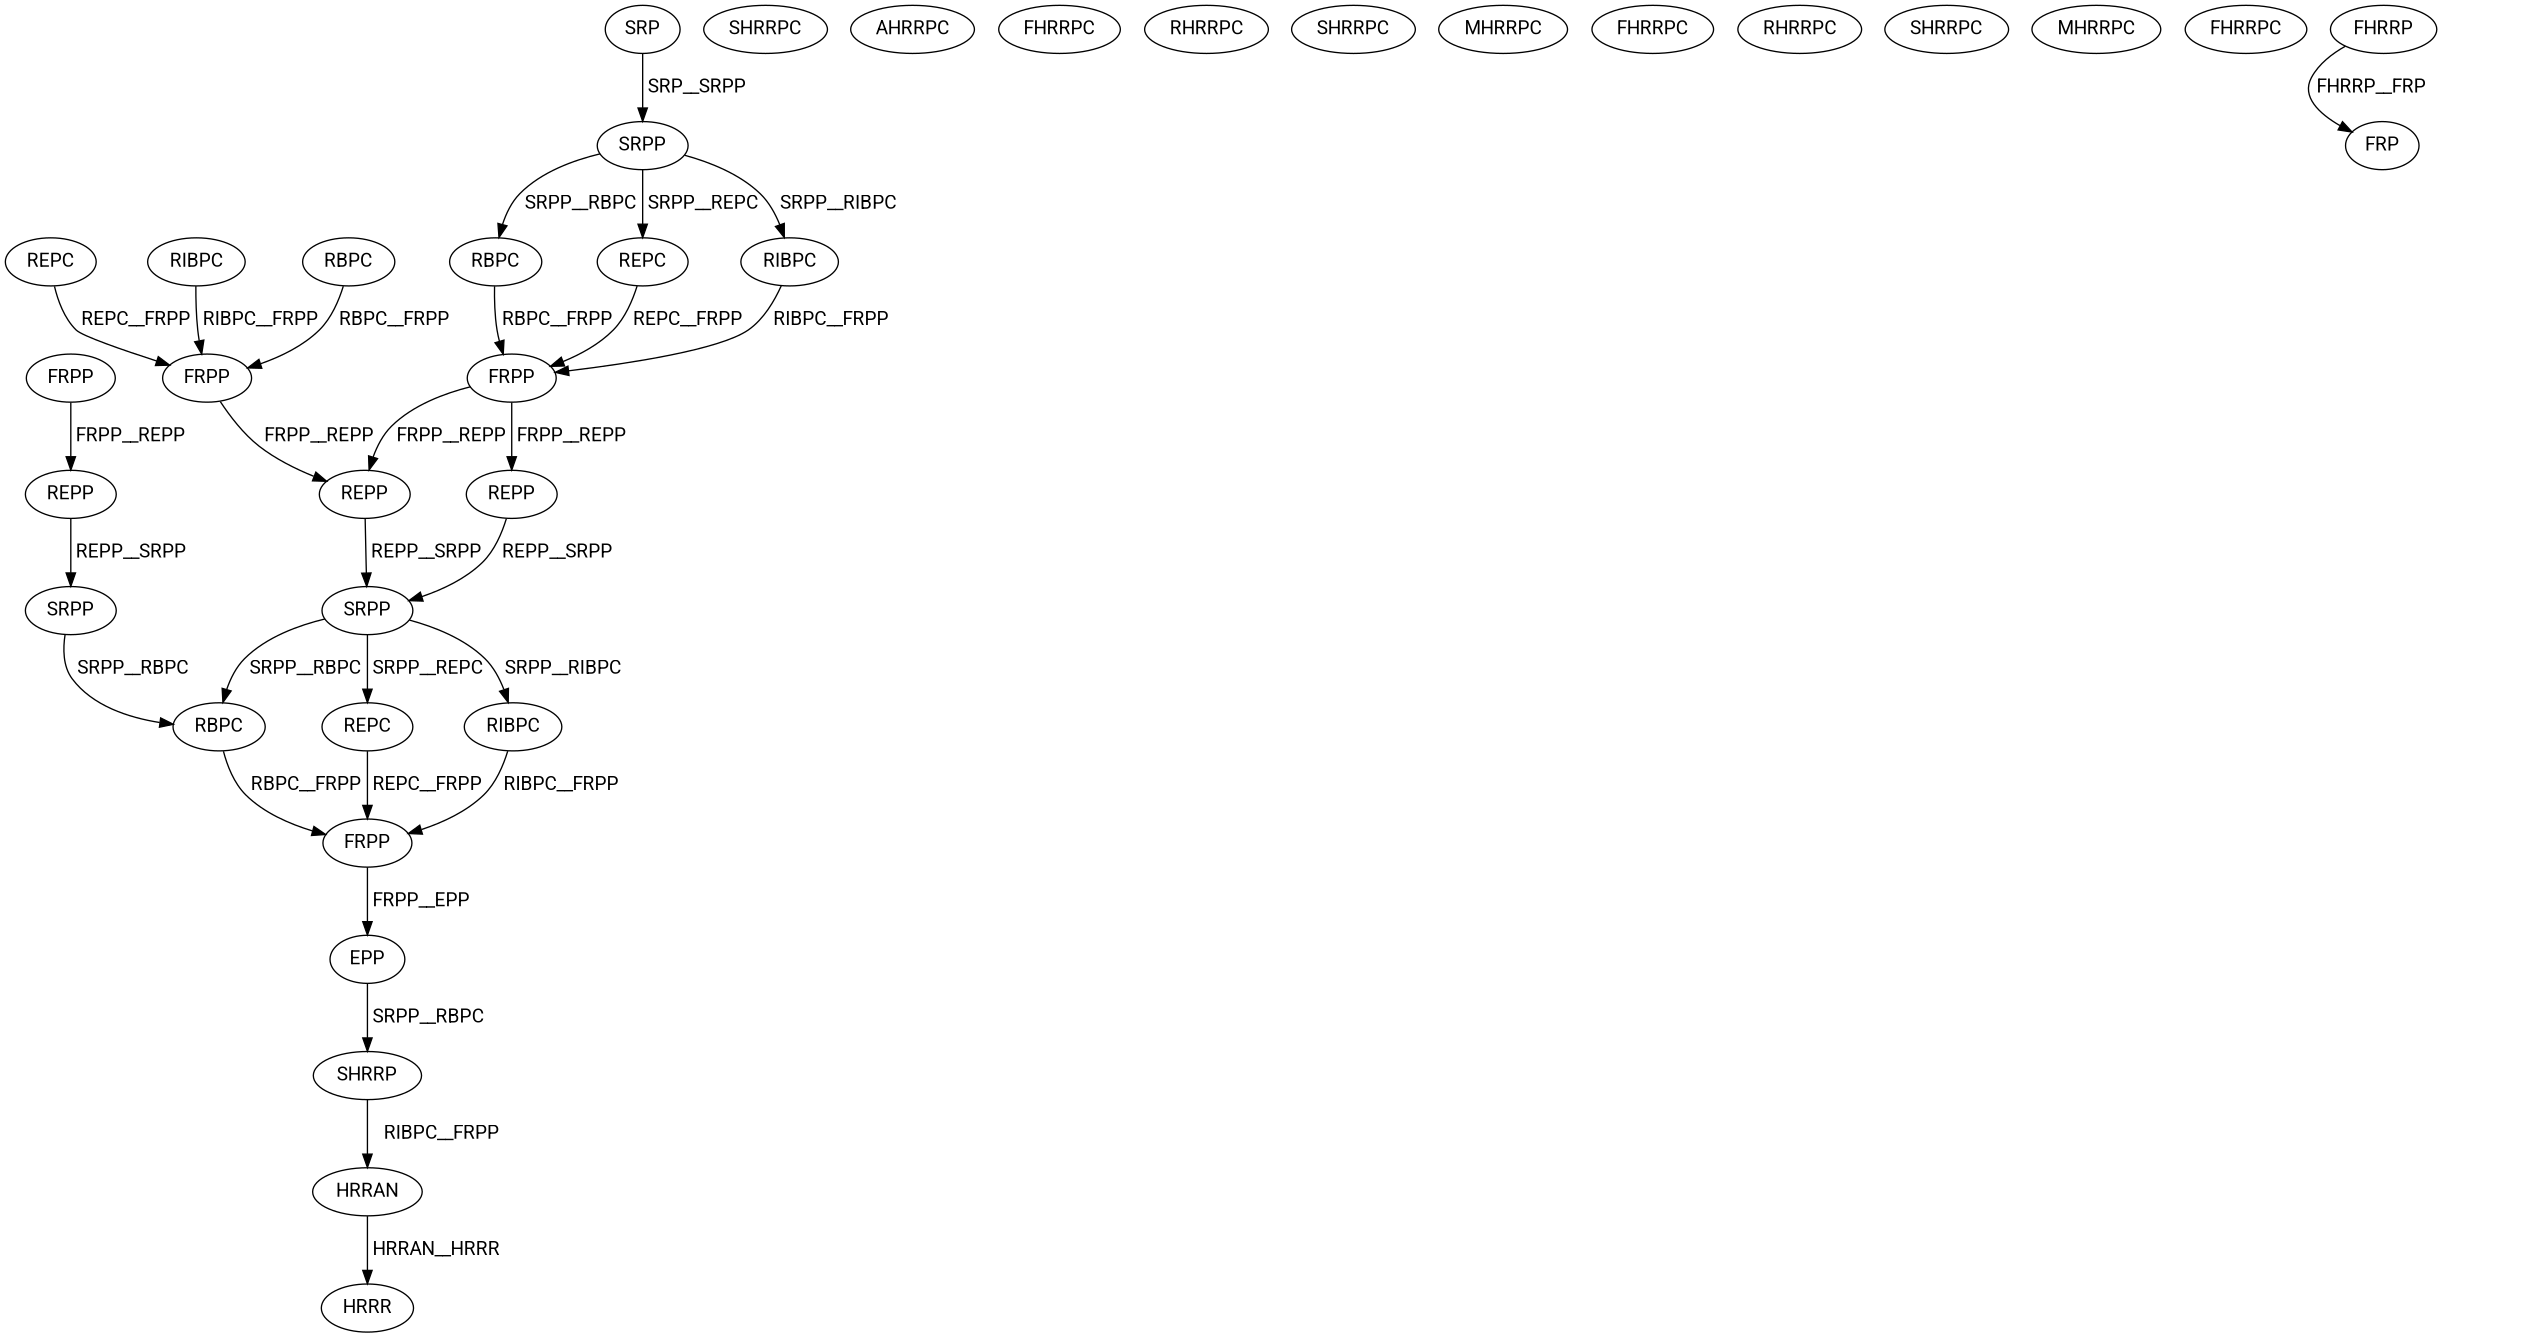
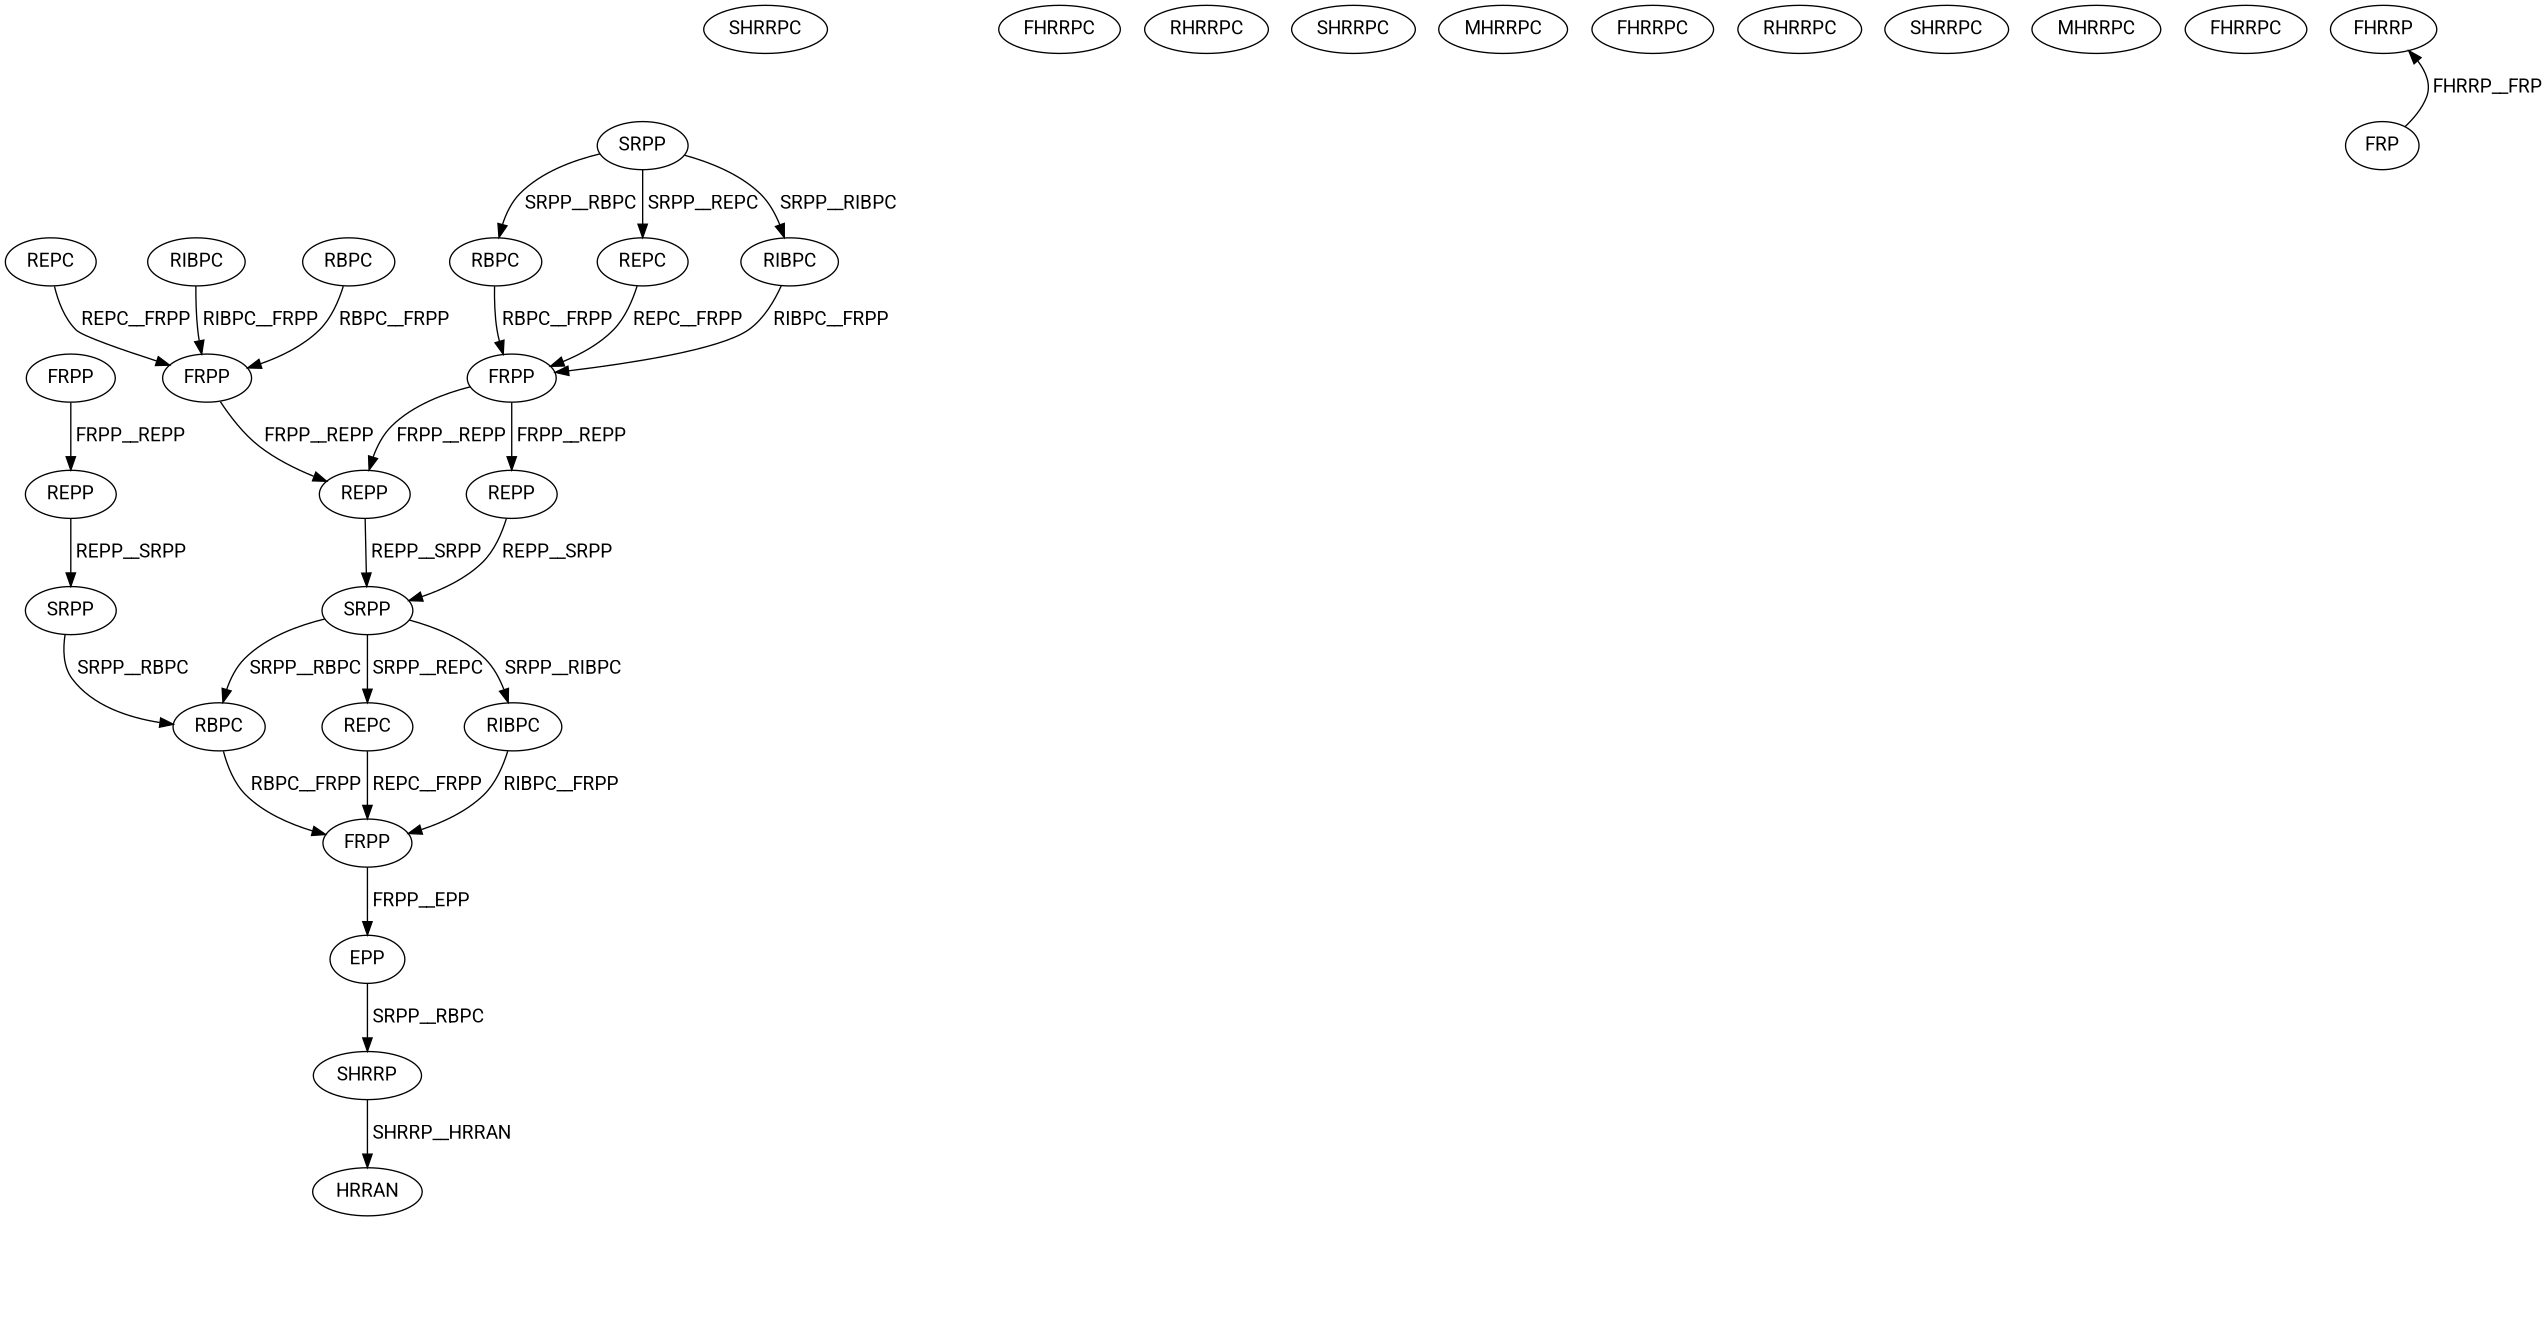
(643, 29) -> none
(913, 29) -> none
(2309, 85) -> (2427, 96)
(440, 1134) -> (440, 1134)
(367, 1308) -> none
